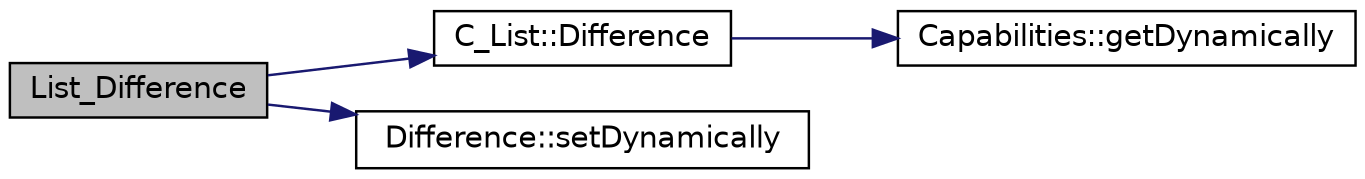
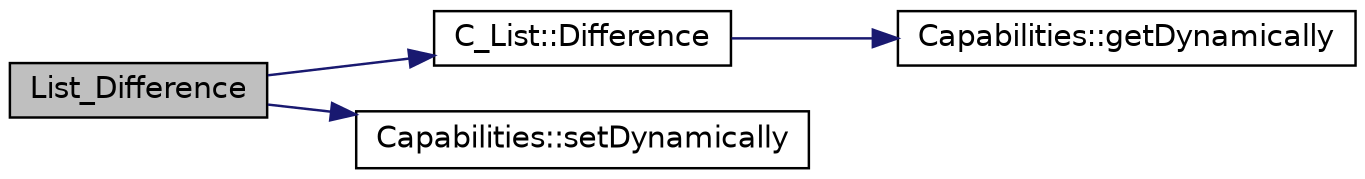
(583, 140) -> (583, 140)
